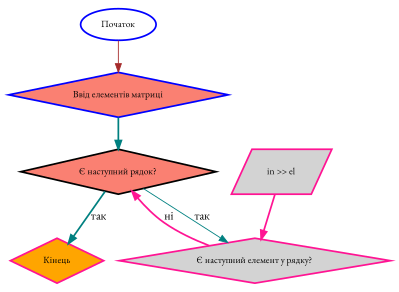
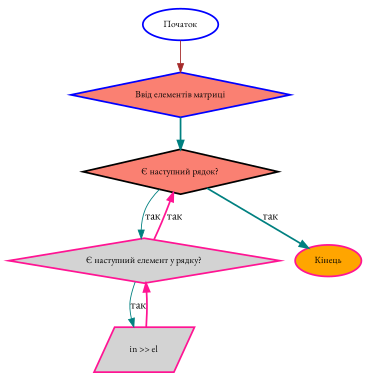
(169, 216) -> (175, 216)
(57, 261) -> (328, 261)
none -> (130, 300)
